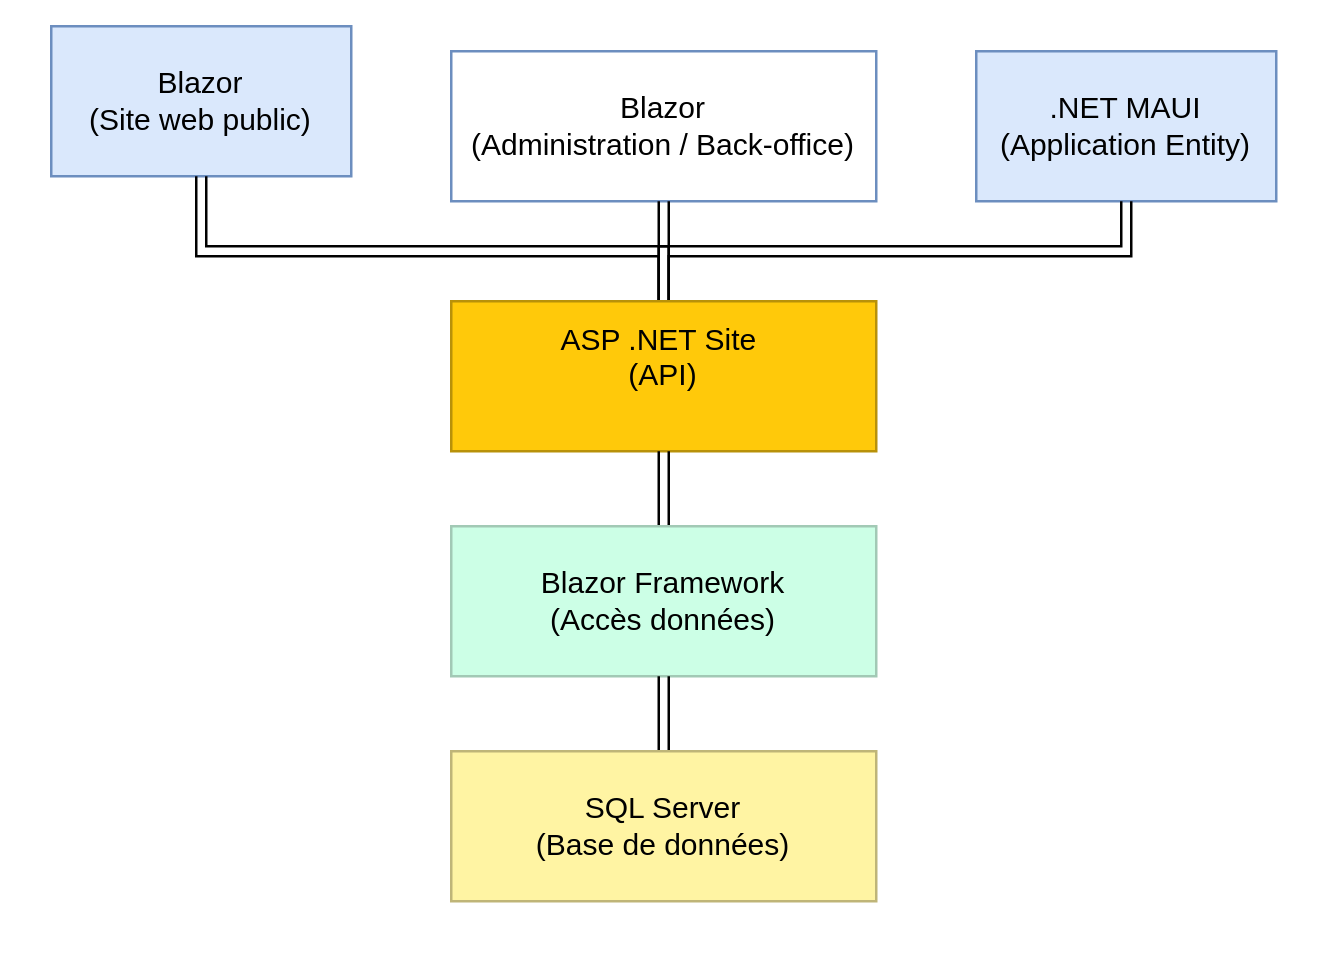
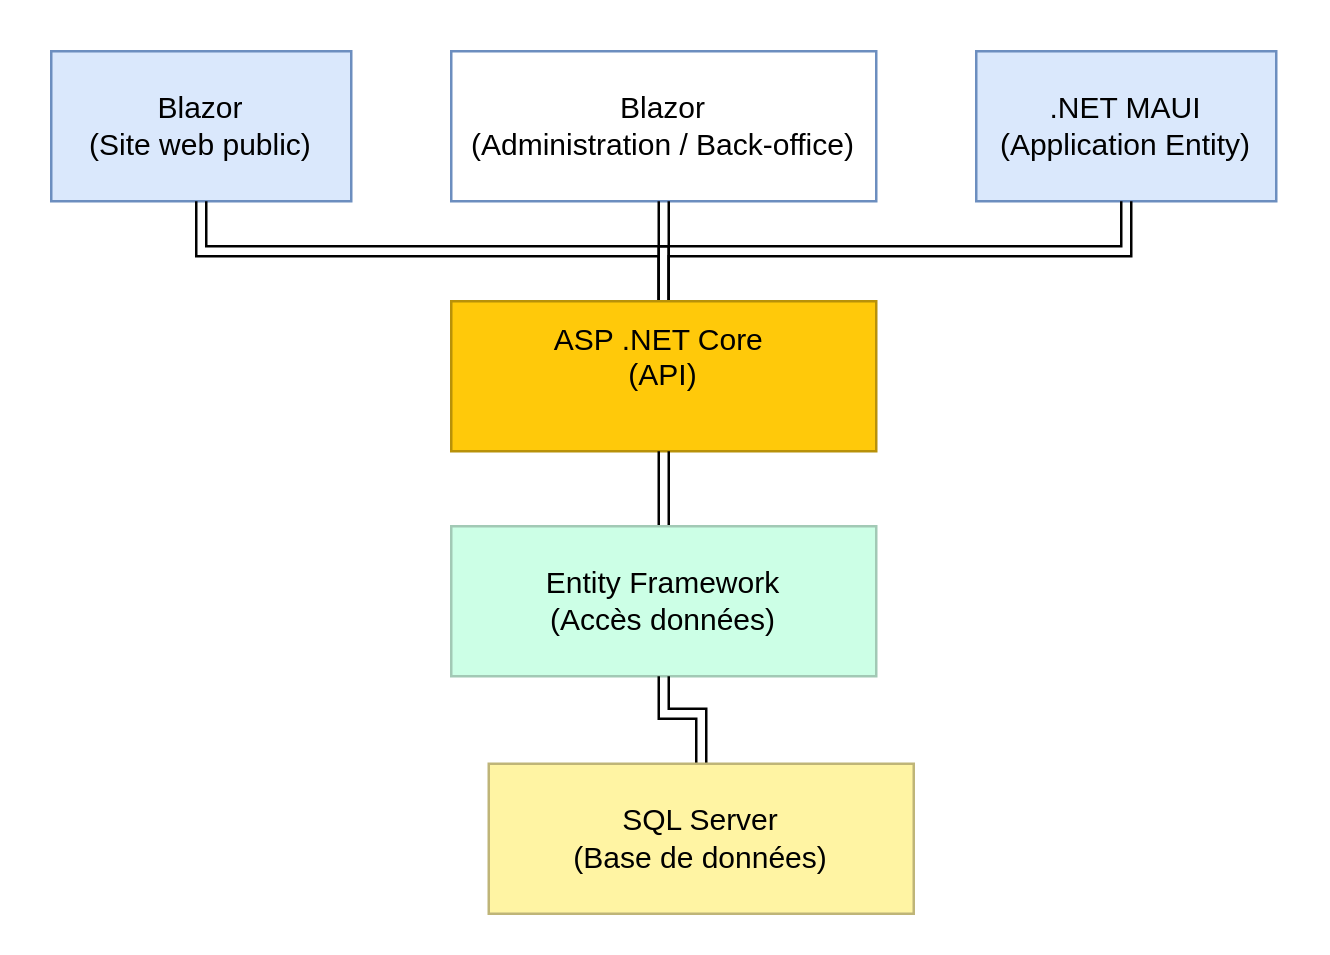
(201, 101) -> (201, 126)
(664, 376) -> (664, 376)
(664, 601) -> (664, 601)
(664, 826) -> (701, 839)
